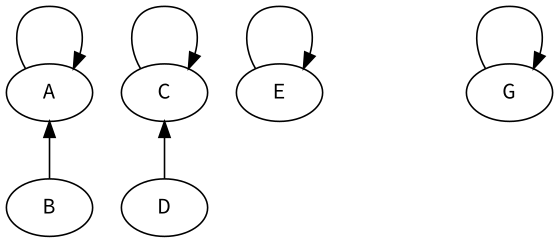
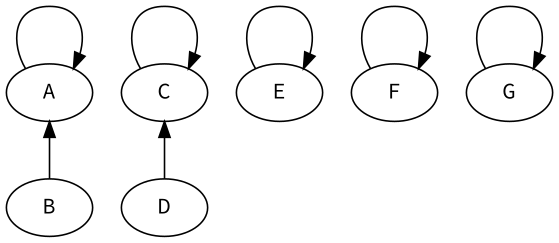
none -> (395, 93)
